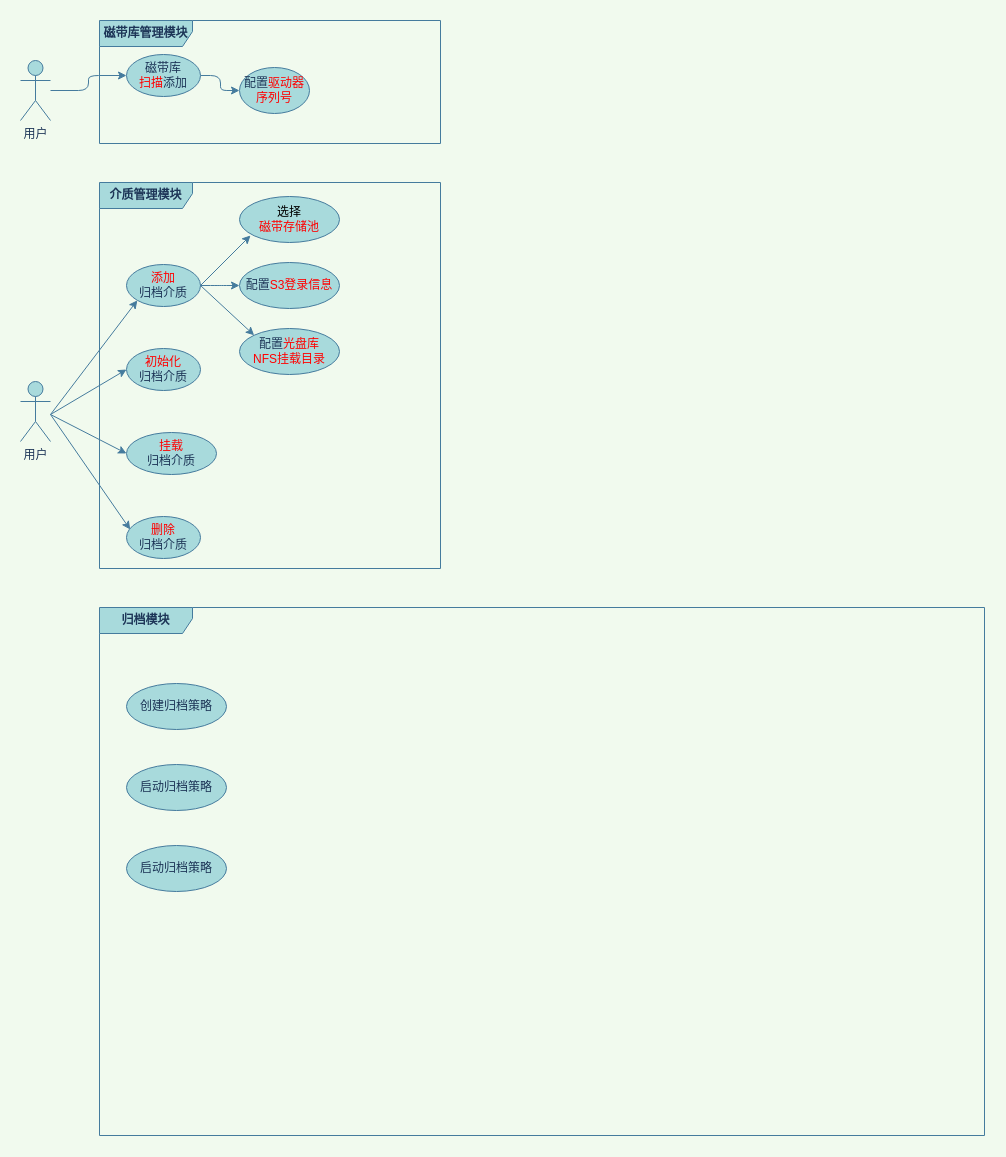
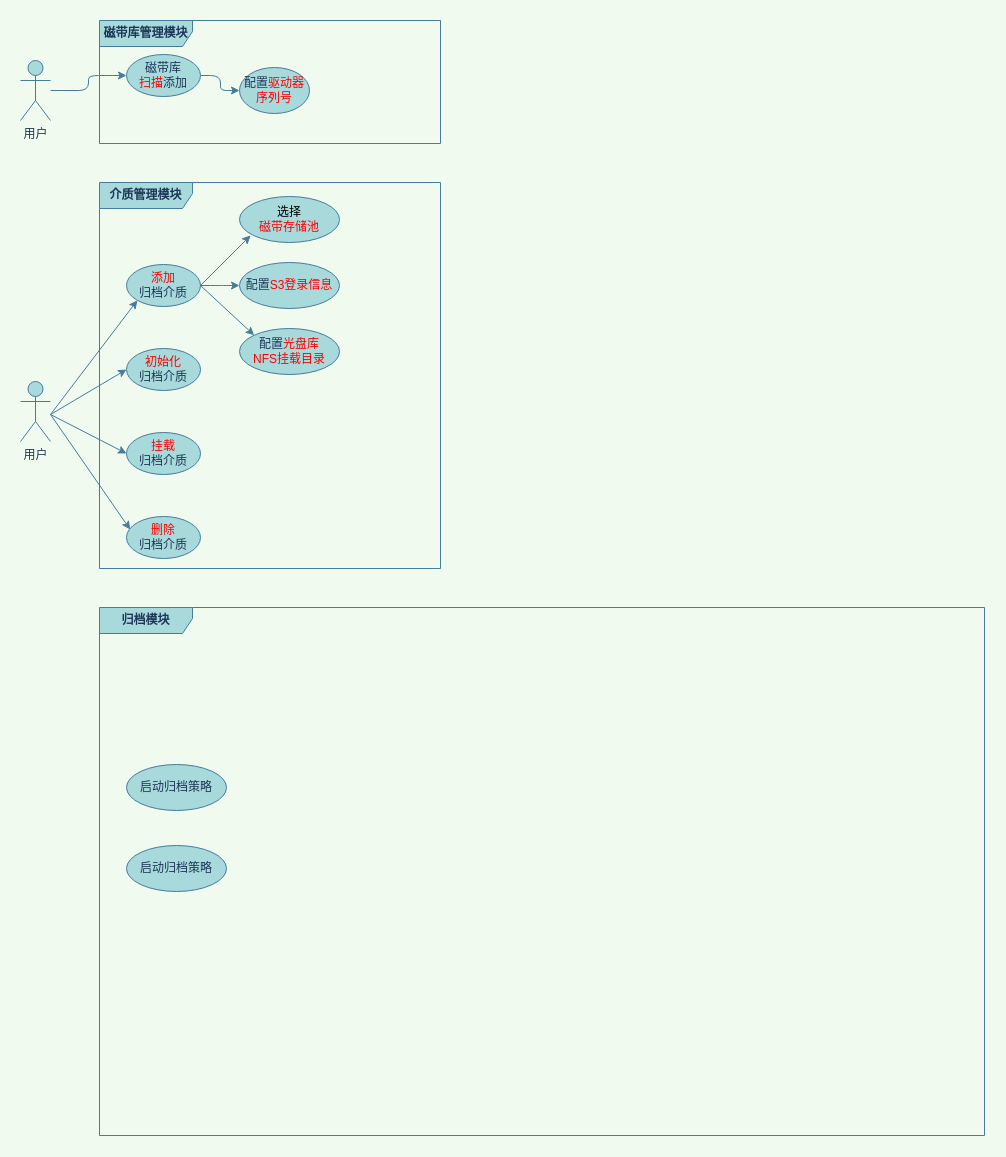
(172, 454) -> (164, 454)
(177, 707) -> none
